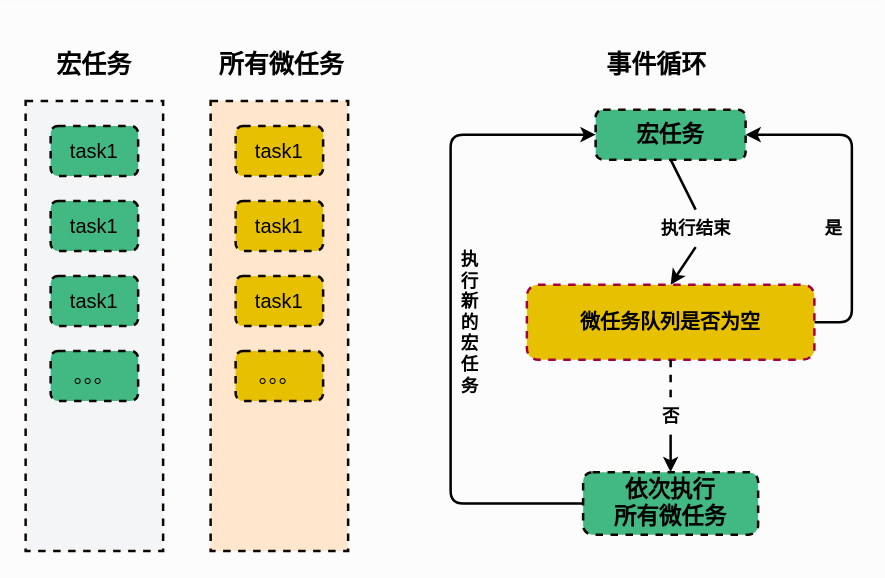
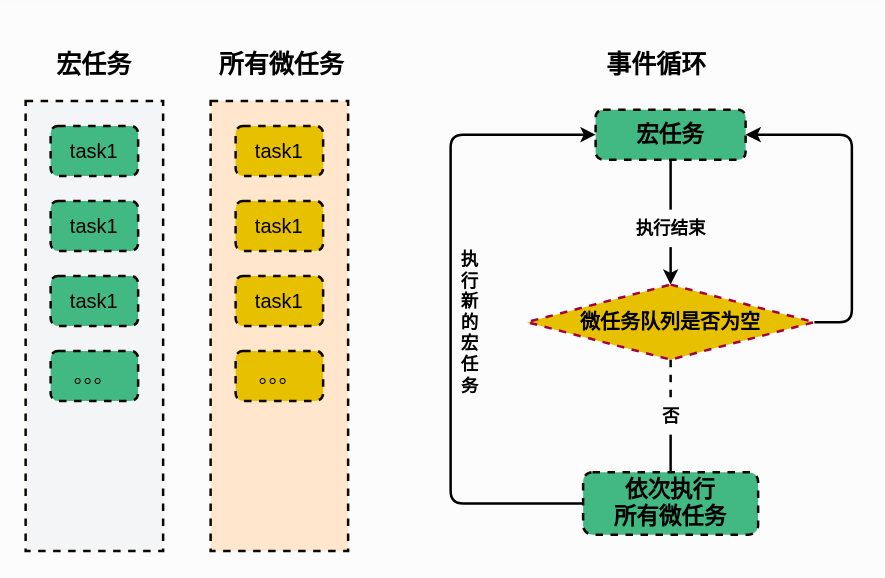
(696, 228) -> (671, 228)
(833, 228) -> none
(671, 322) -> (671, 322)
(671, 459) -> (671, 463)
